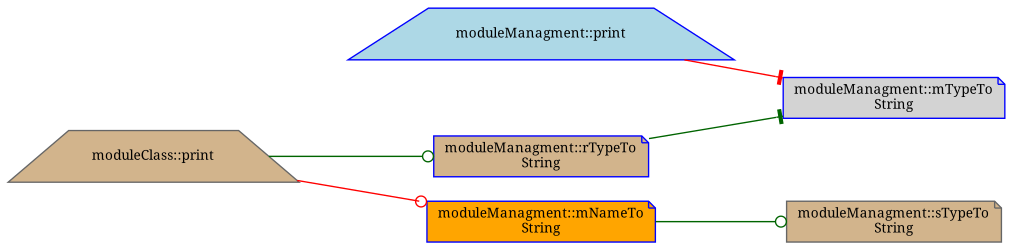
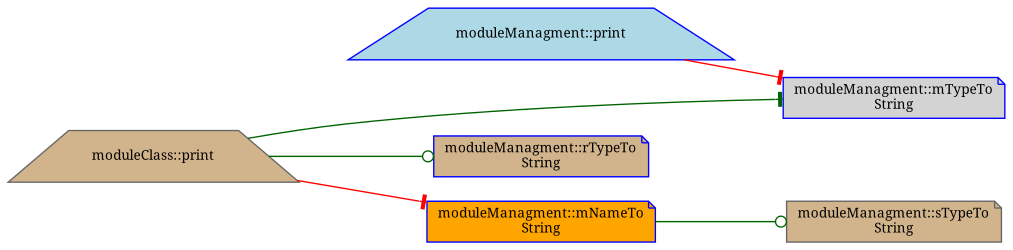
(713, 128) -> (511, 110)
(358, 191) -> (358, 191)
